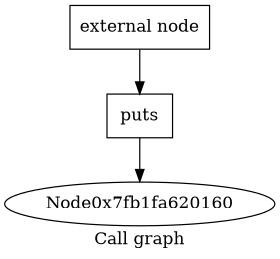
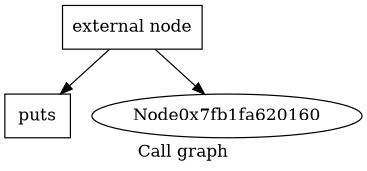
(140, 154) -> (175, 68)
